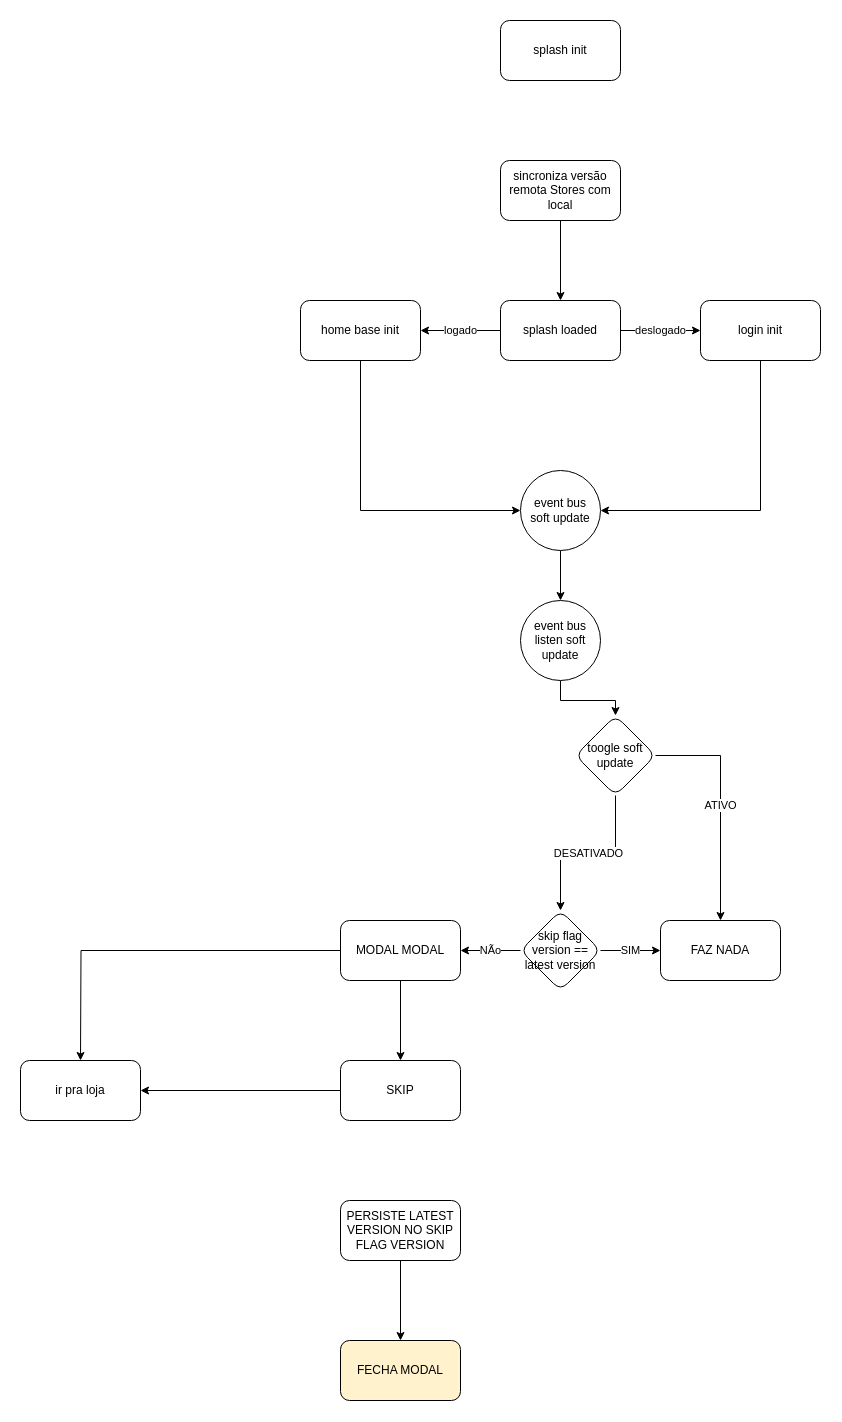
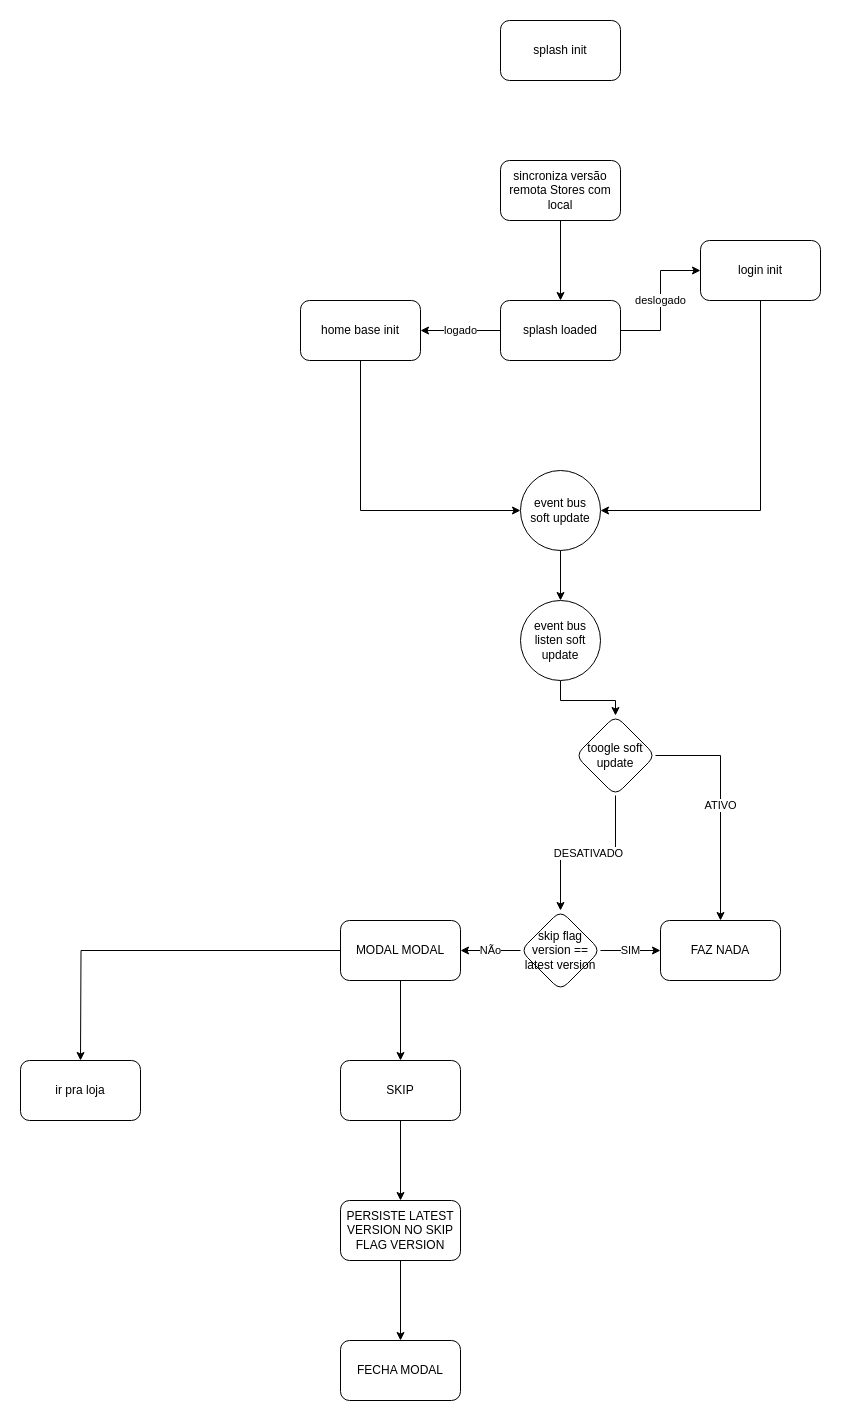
(761, 331) -> (761, 271)
(244, 1091) -> (401, 1157)
(401, 1371) -> (401, 1371)
